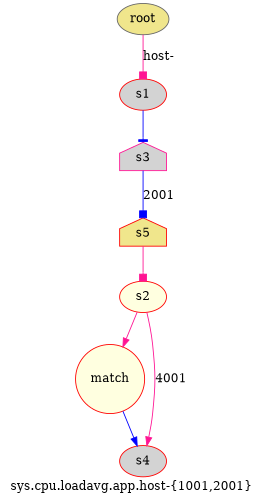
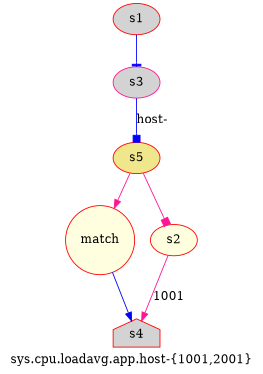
(143, 19) -> none
(143, 158) -> (137, 82)
(159, 196) -> (152, 120)
(143, 234) -> (137, 158)
(132, 325) -> (124, 187)
(171, 379) -> (169, 297)
(143, 461) -> (137, 334)
